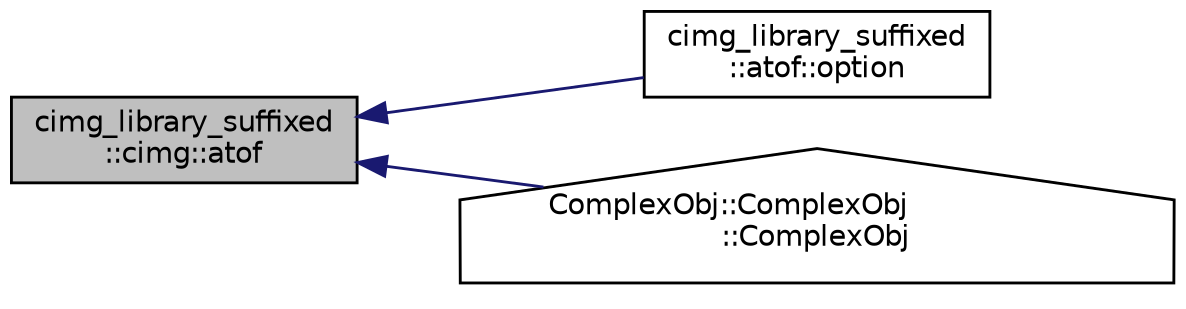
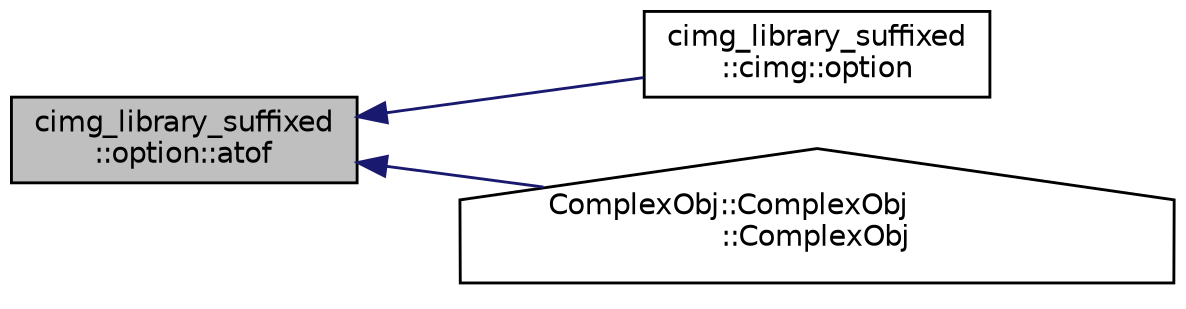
(817, 54) -> (817, 54)
(184, 140) -> (184, 140)
